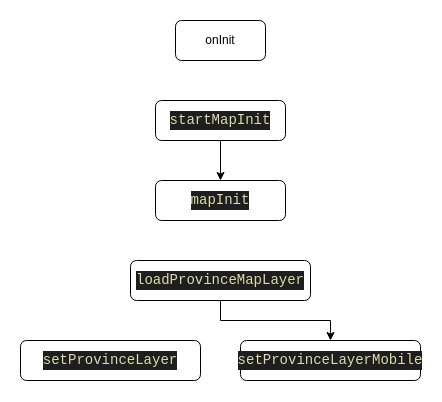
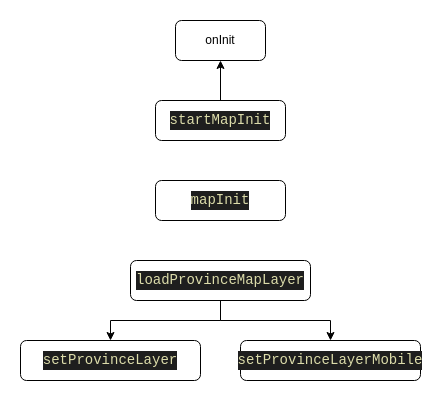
(221, 157) -> (221, 84)
none -> (159, 321)
